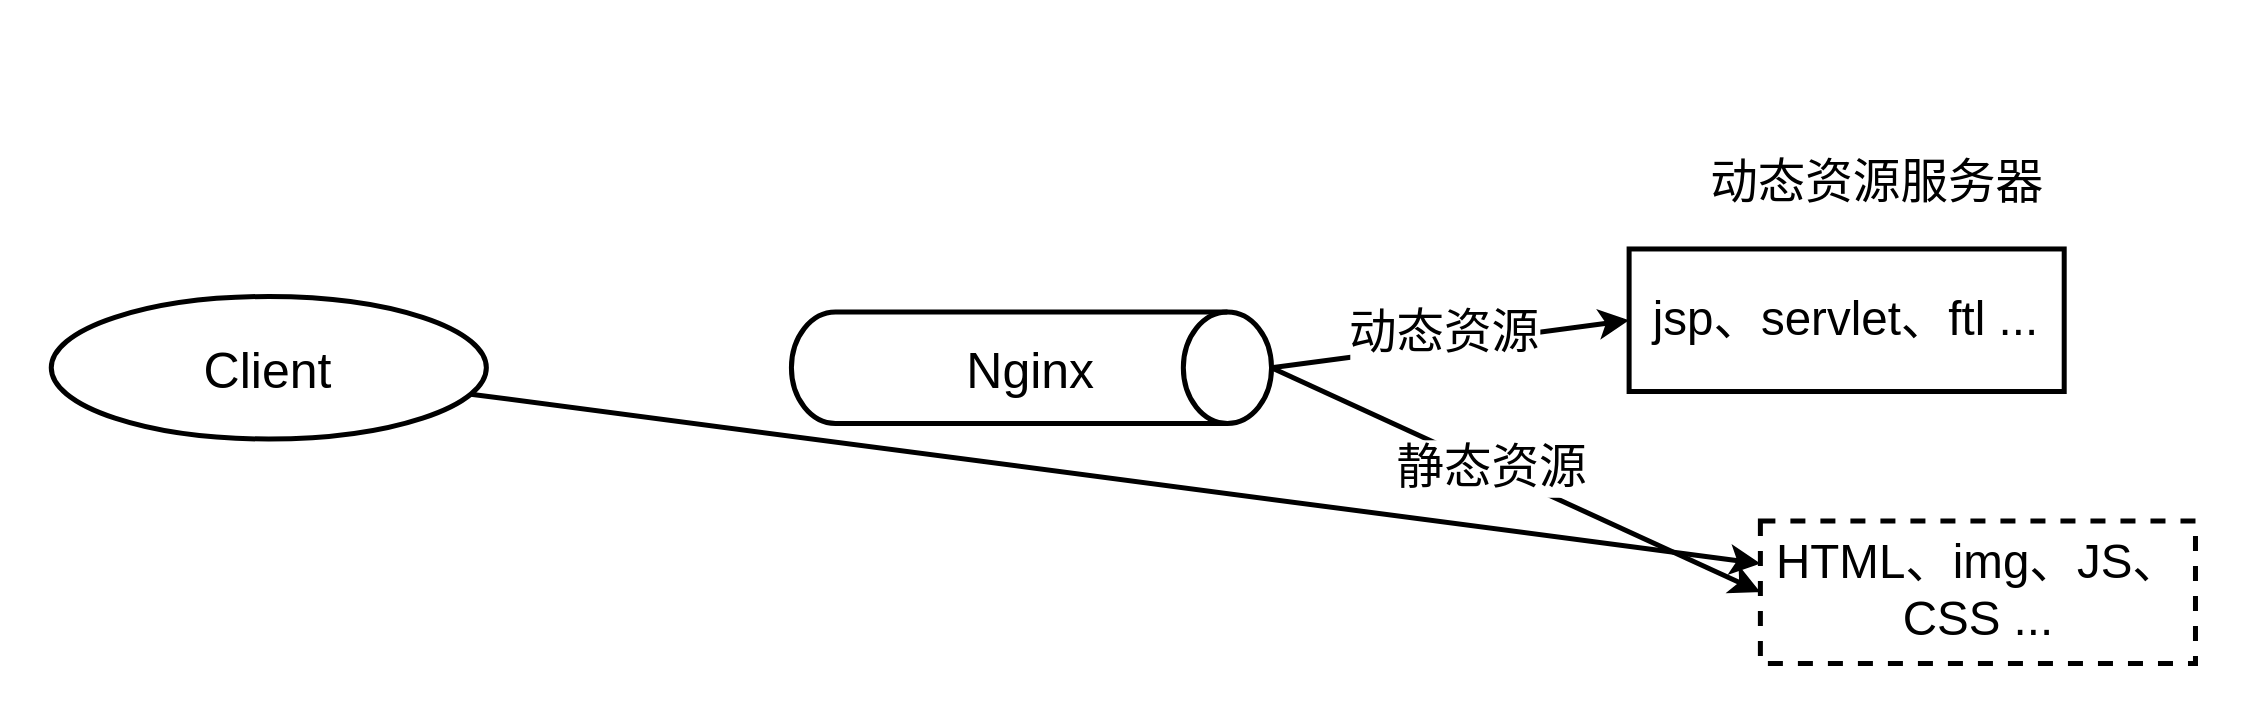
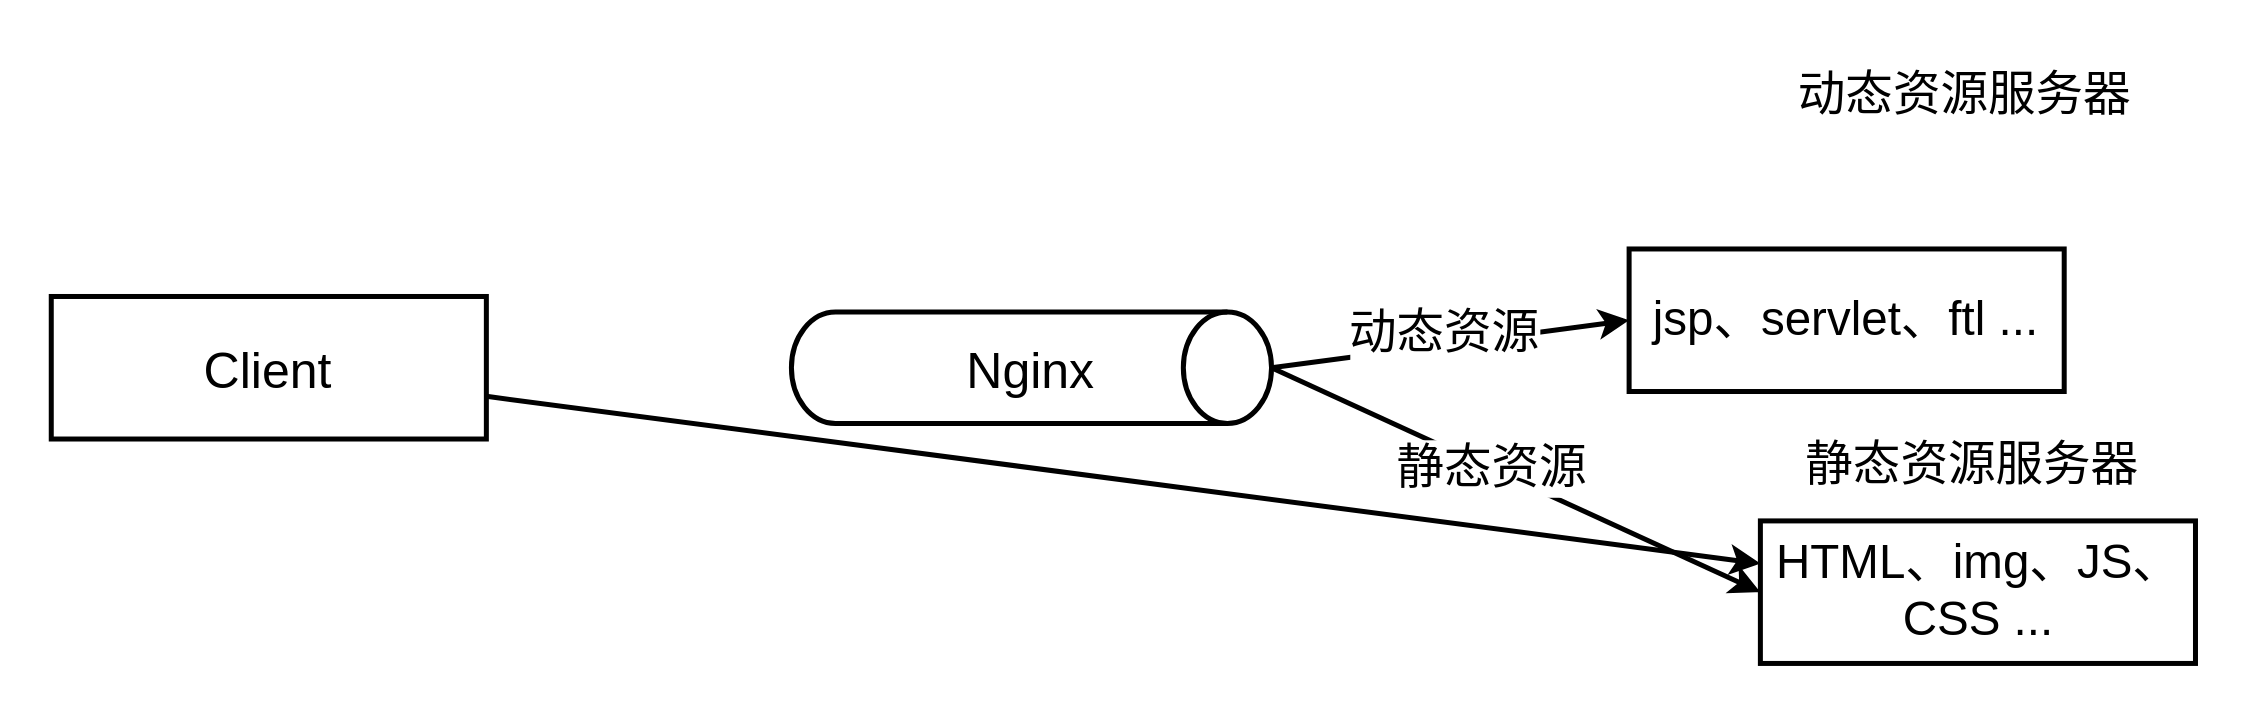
(1878, 183) -> (1965, 95)
(269, 368) -> (269, 368)
none -> (1971, 467)
(1978, 592) -> (1978, 592)
